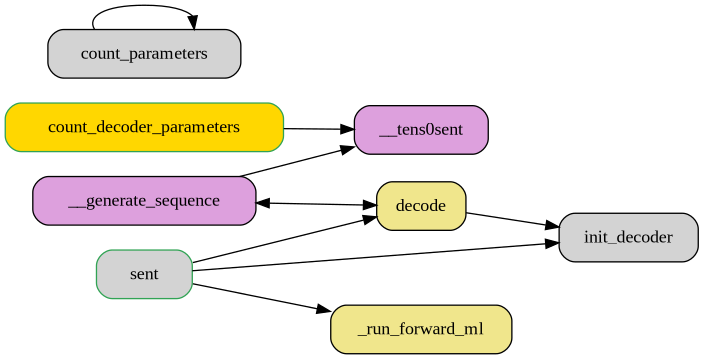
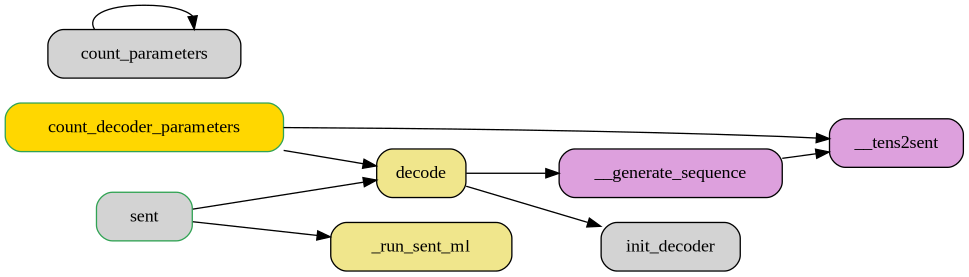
(421, 130) -> (896, 143)
(316, 204) -> (323, 157)
(369, 257) -> none
(421, 329) -> (421, 247)
